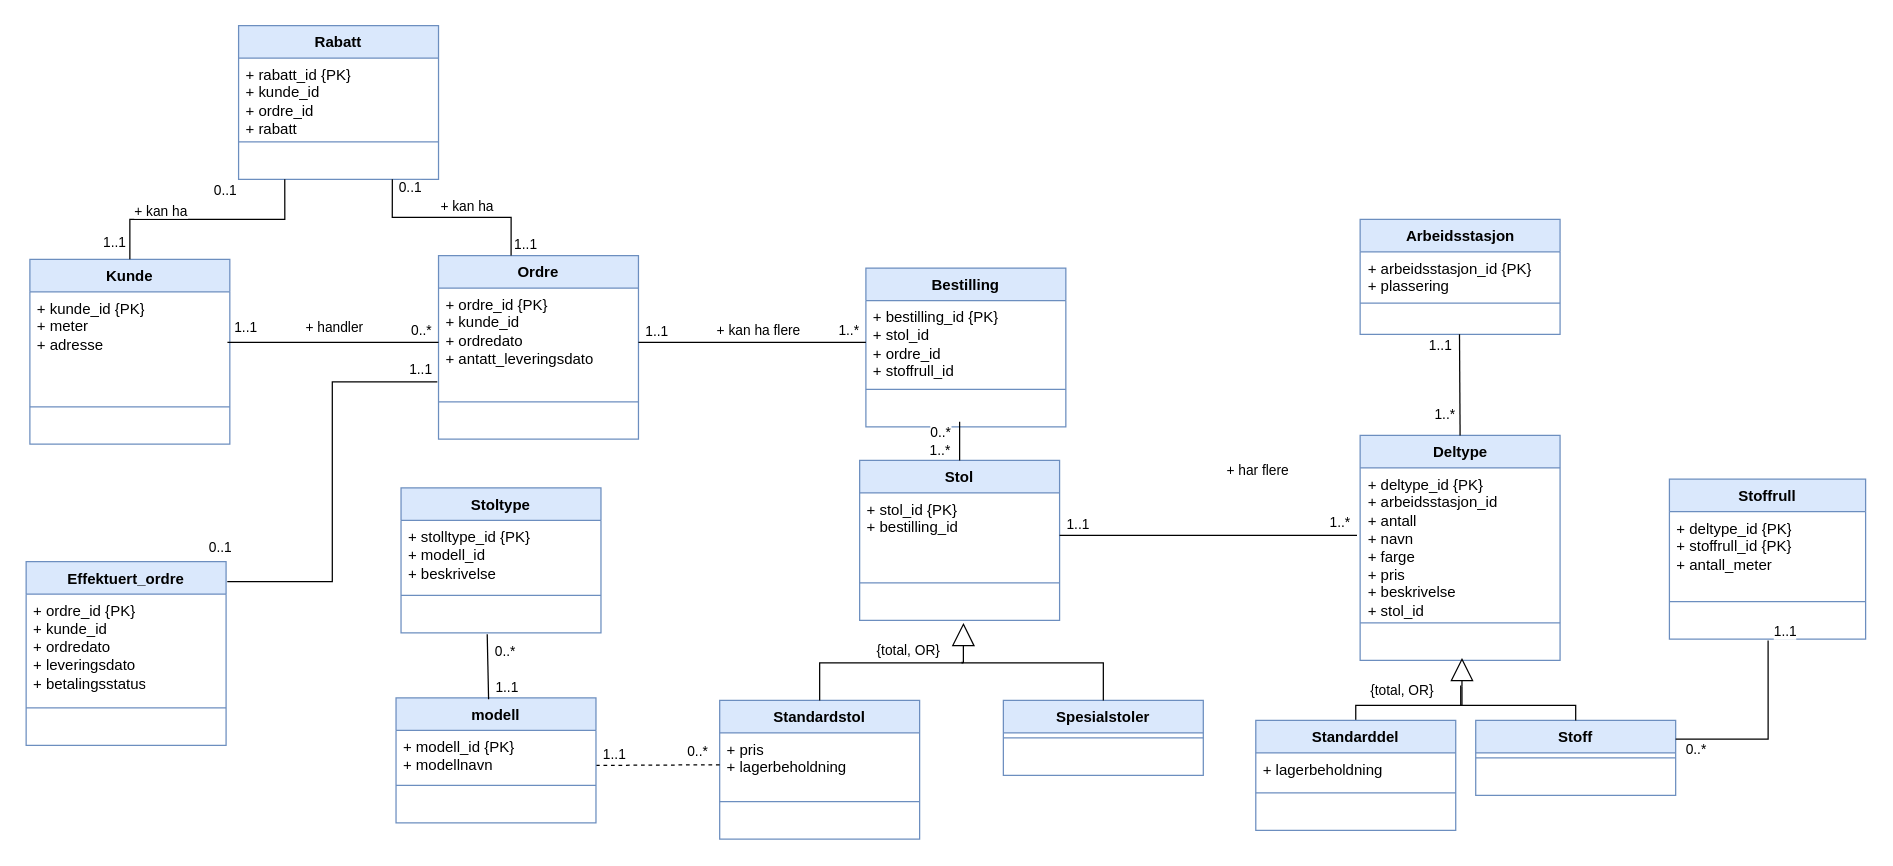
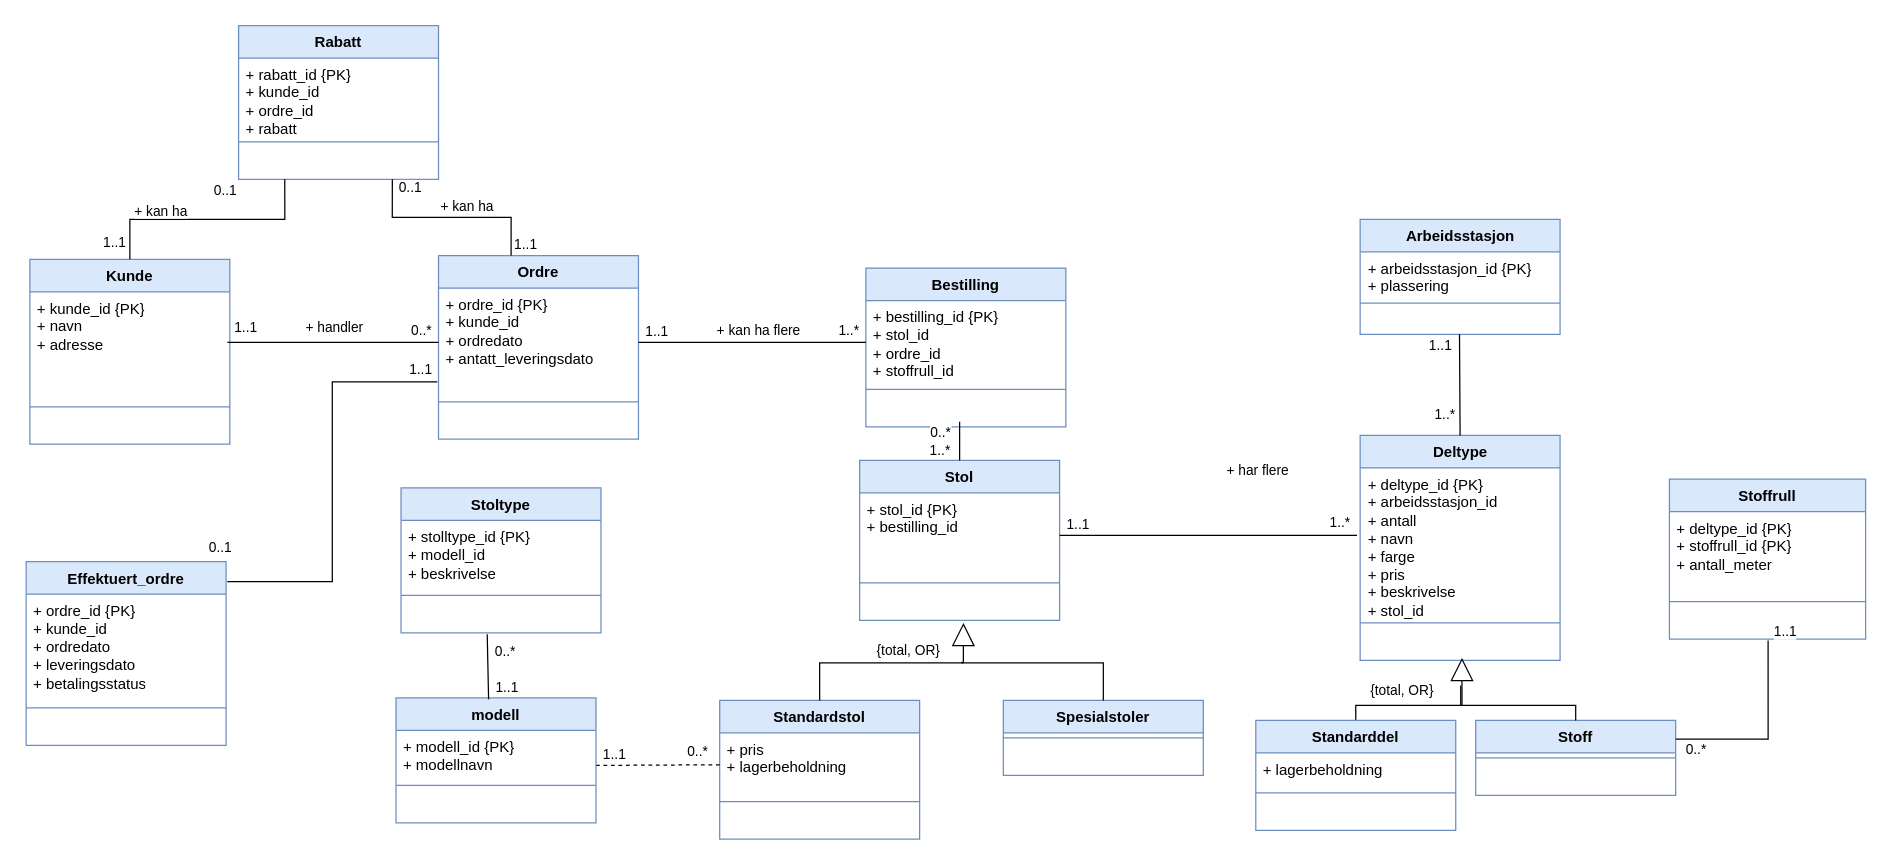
(94, 328) -> (94, 328)
